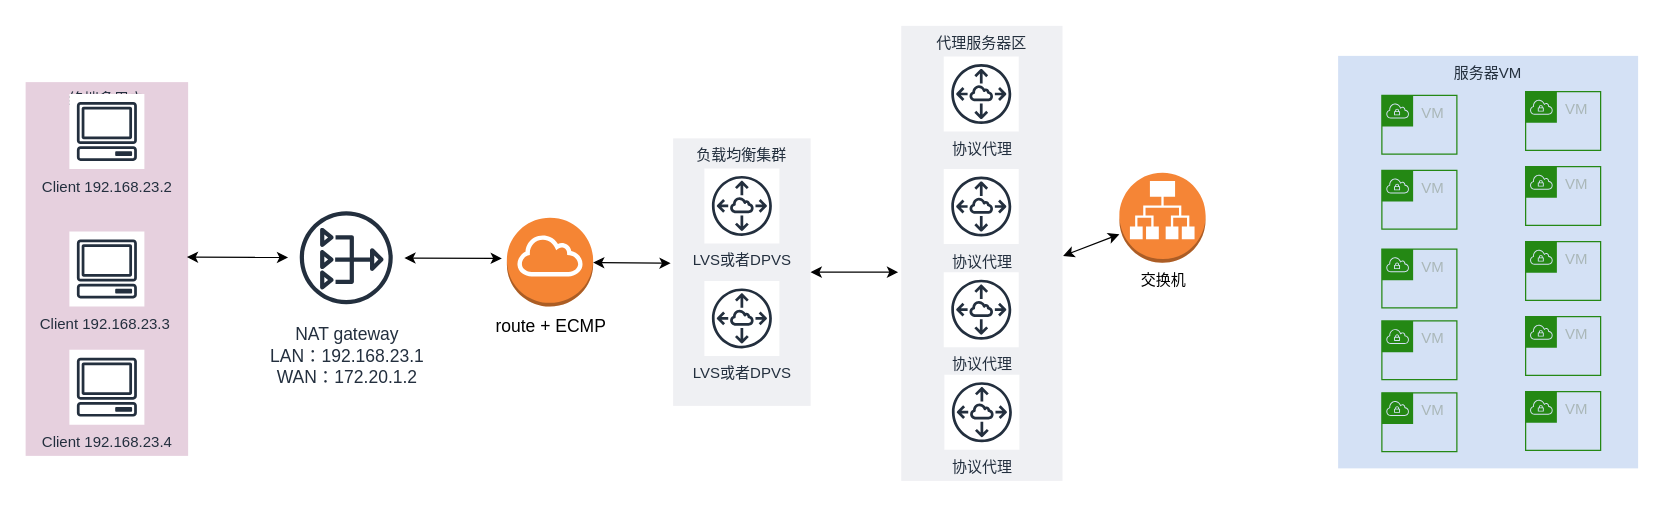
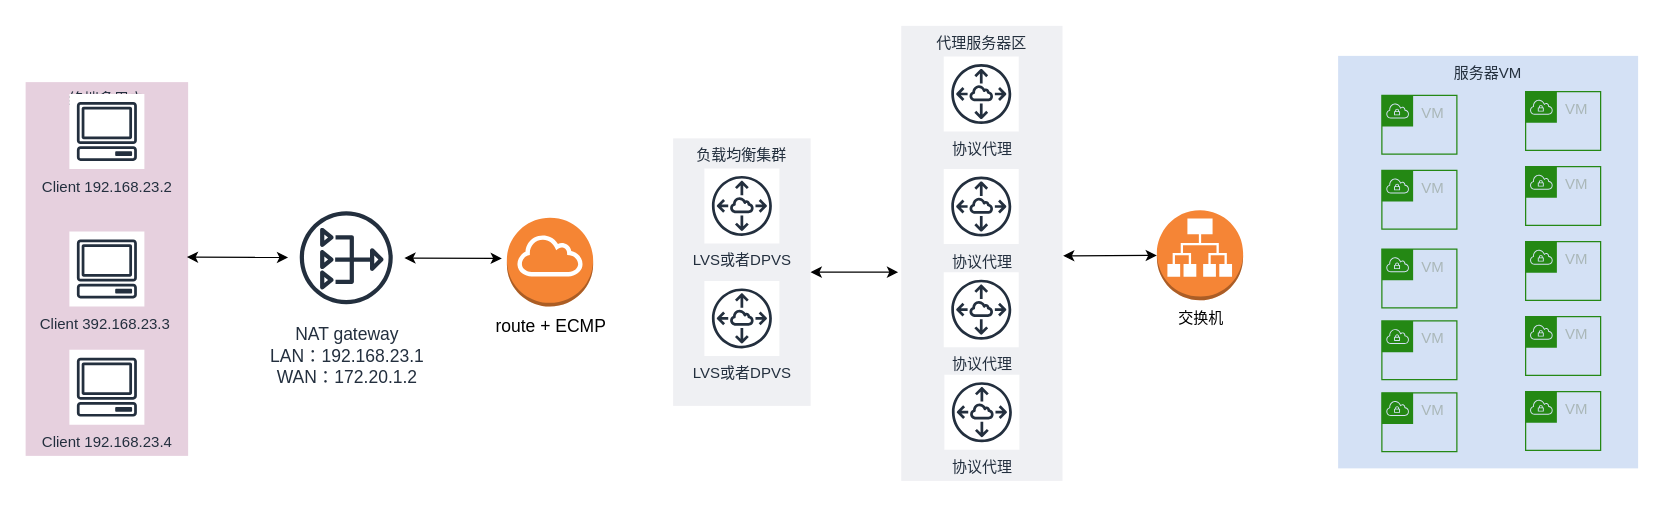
(1163, 218) -> (1200, 255)
(631, 263) -> none
(108, 325) -> (108, 325)
